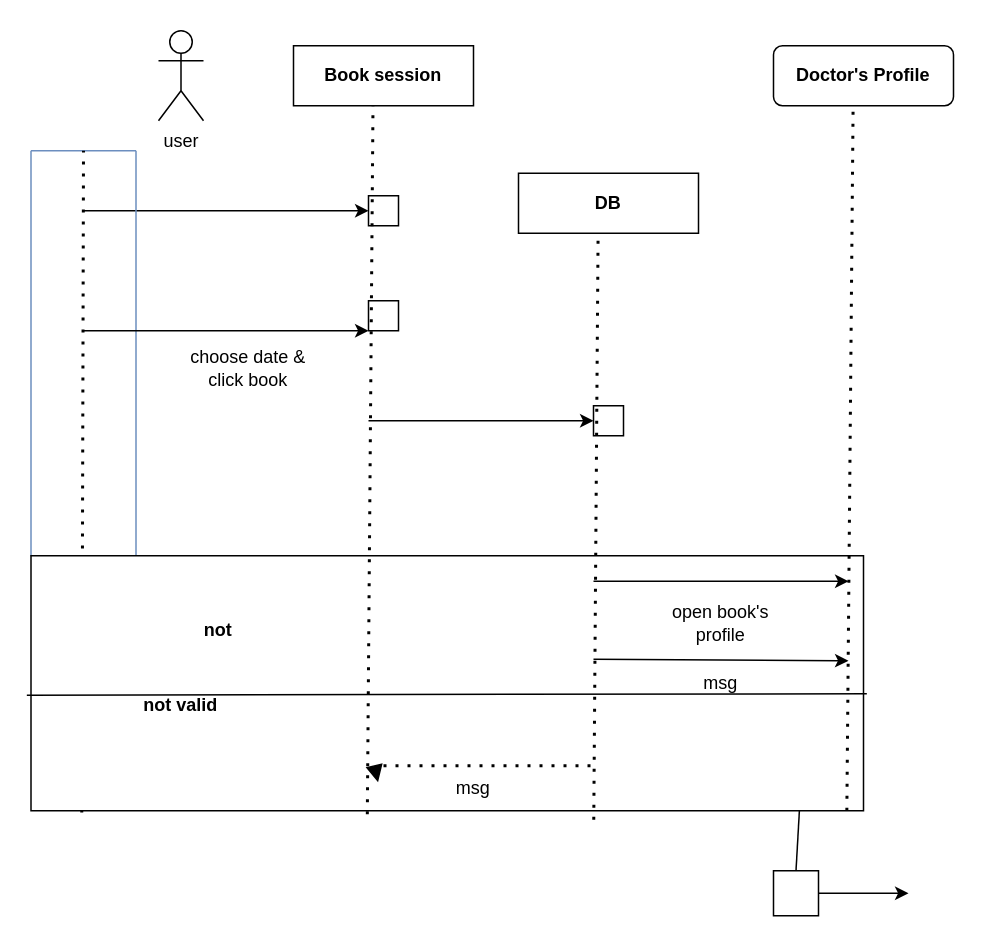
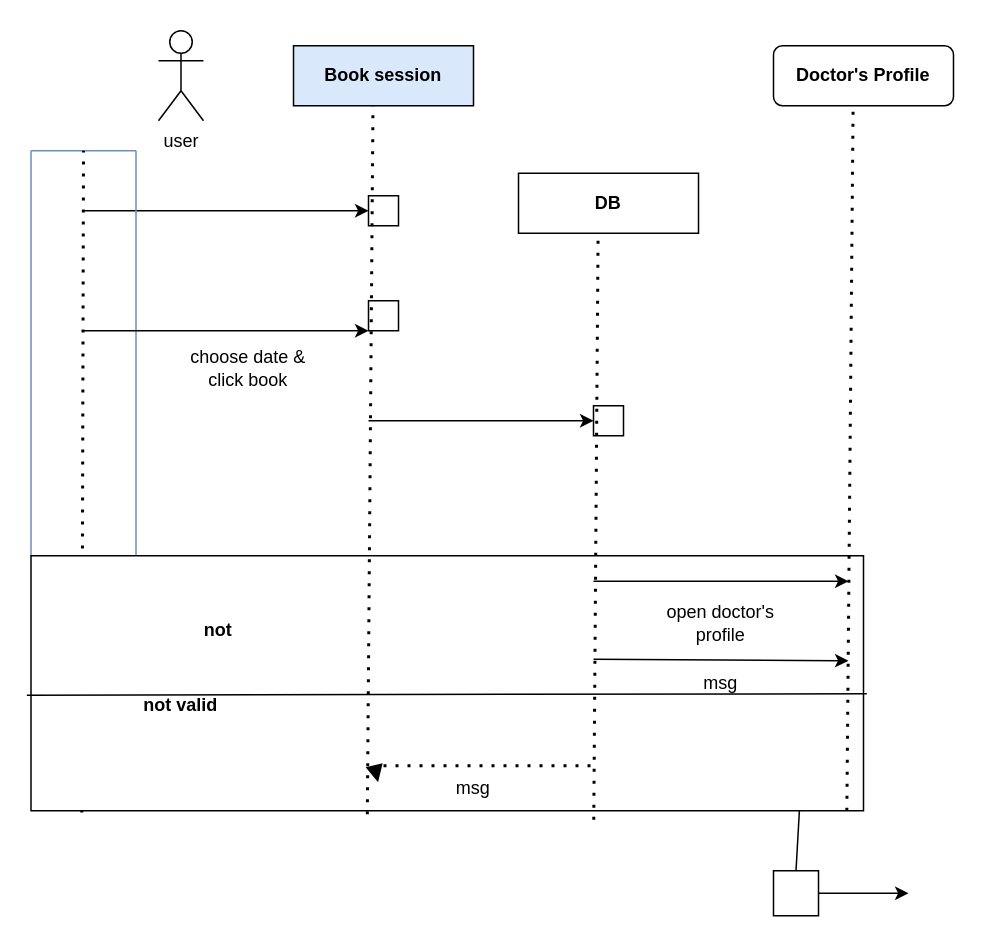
(383, 76) -> (383, 76)
(721, 623) -> (721, 623)
